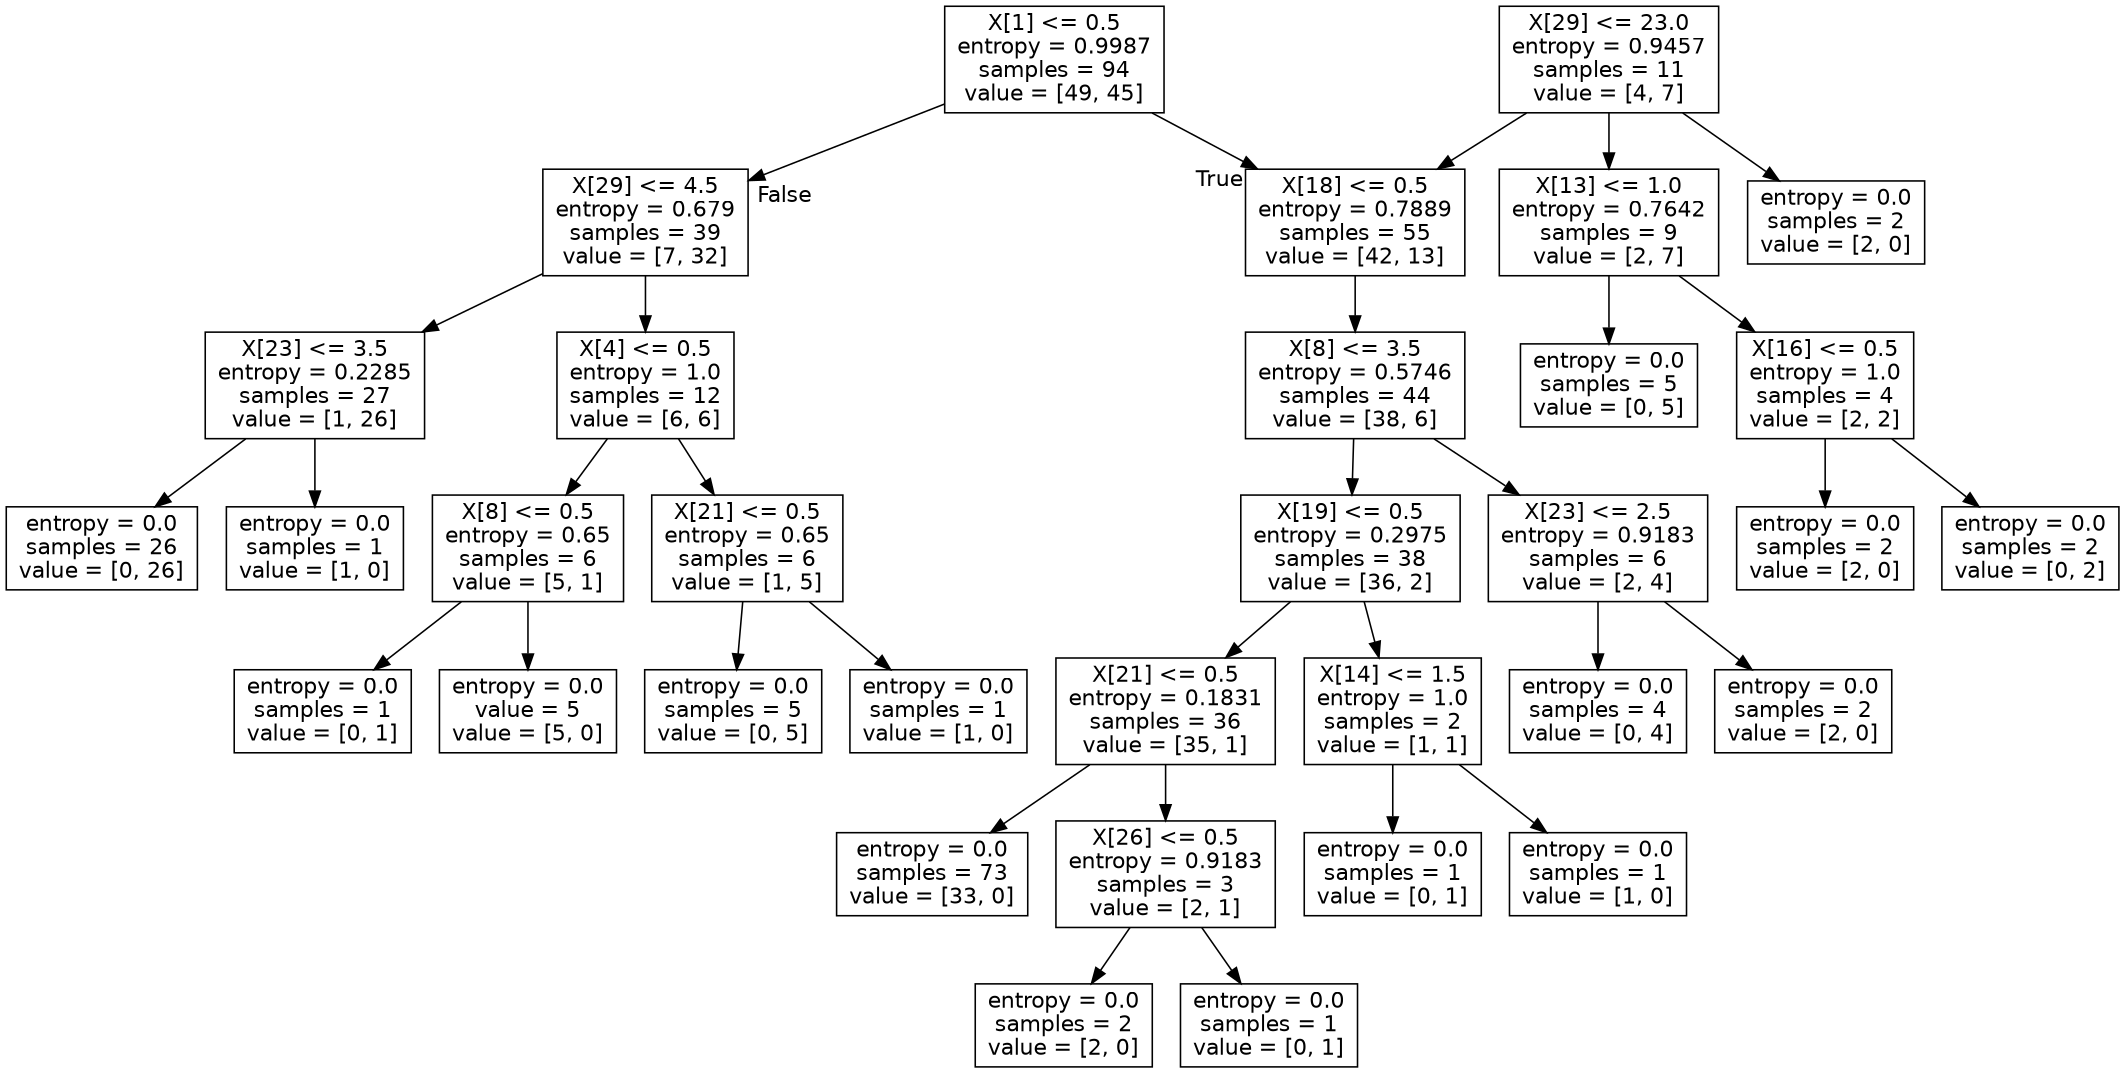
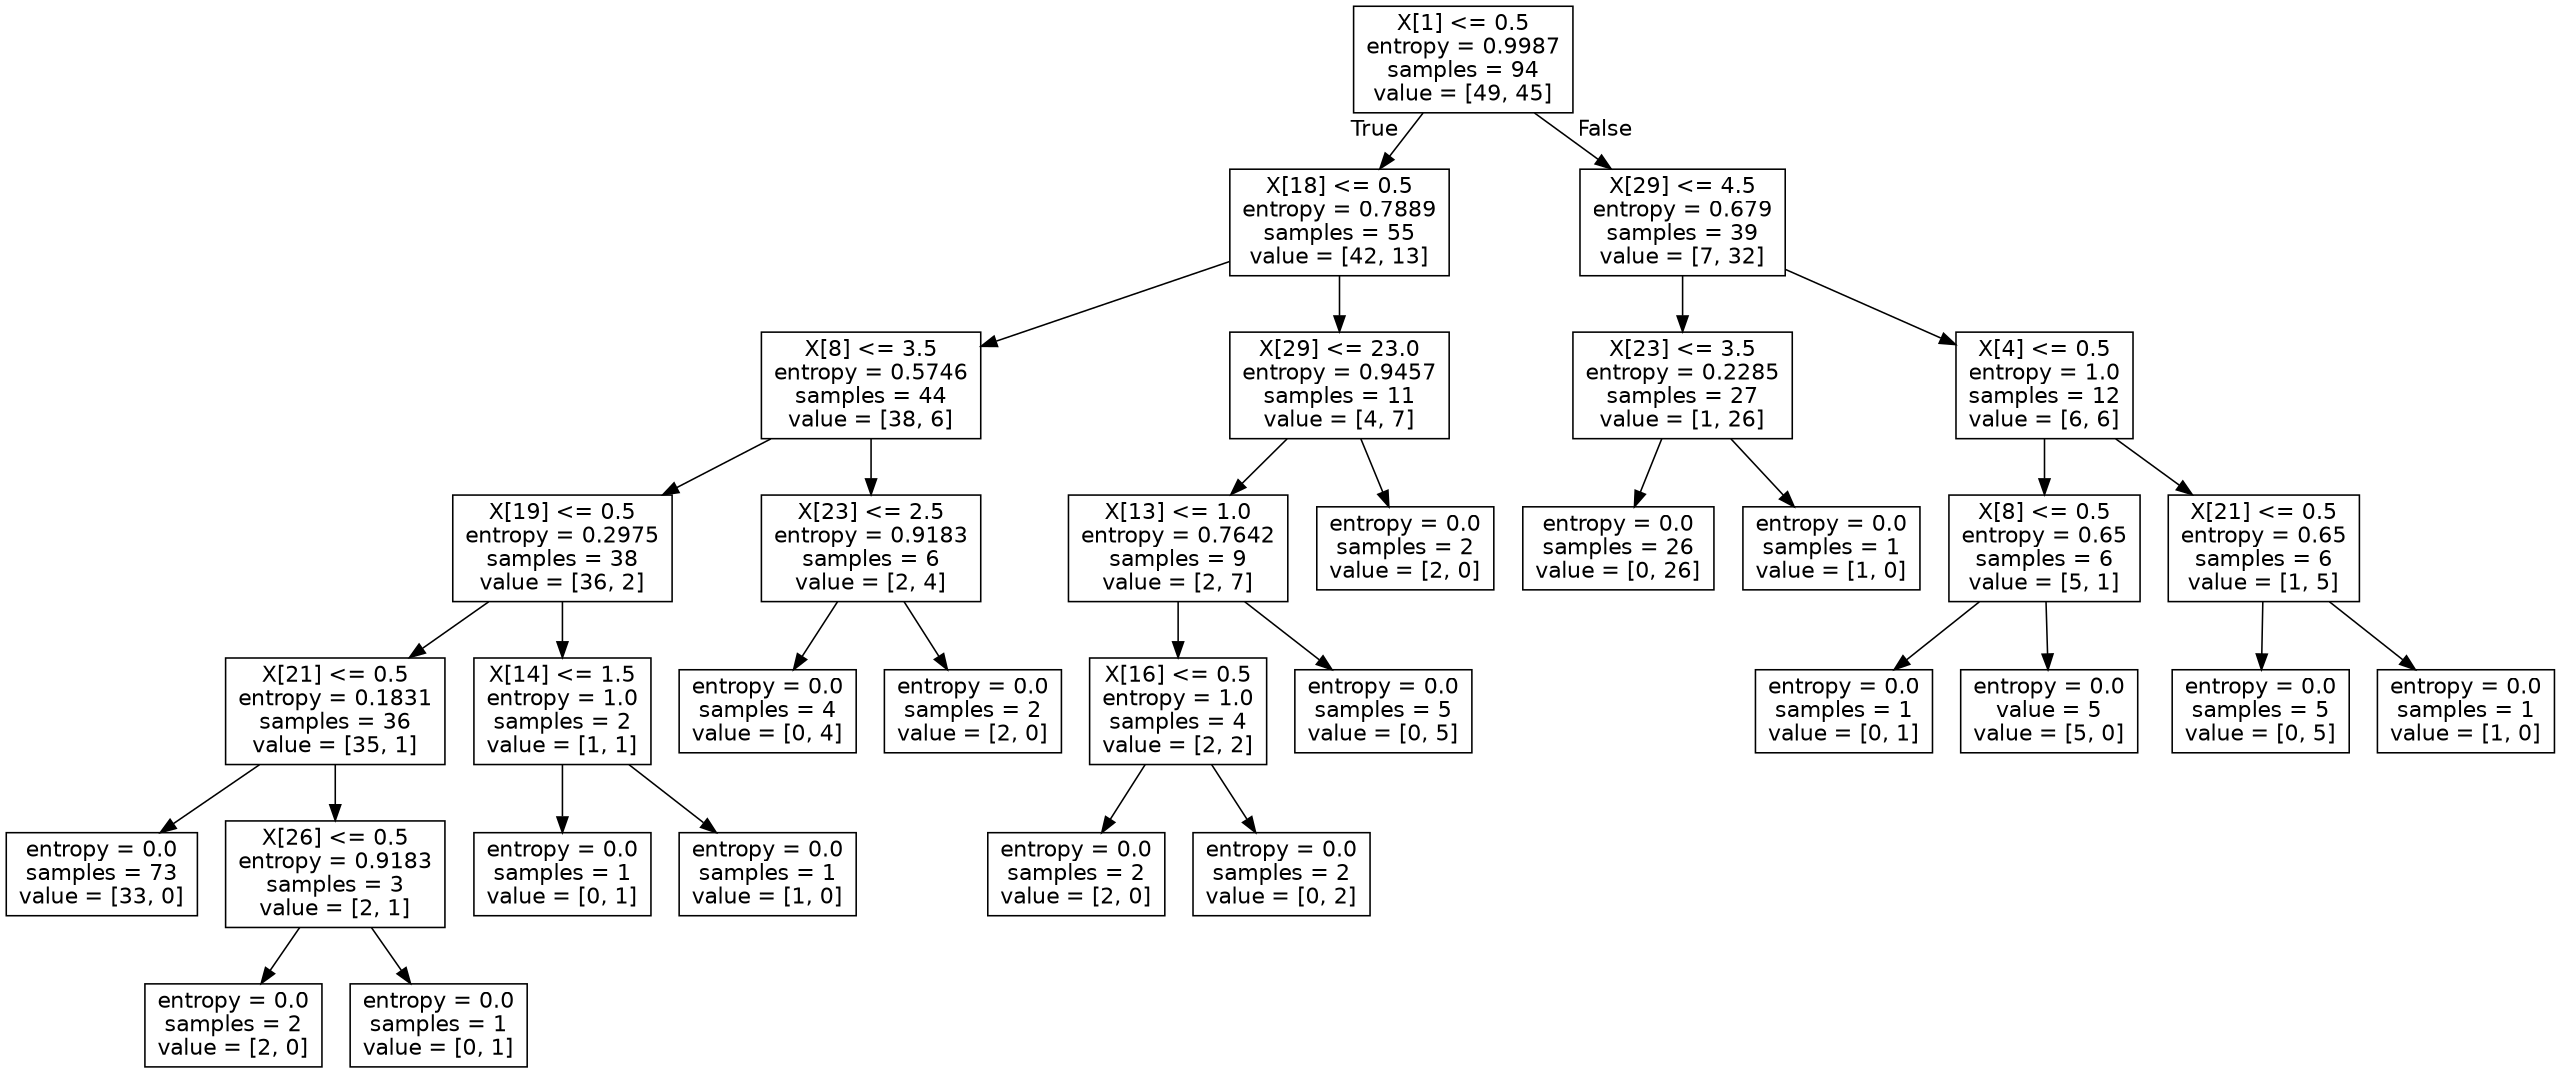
(1489, 137) -> (1340, 296)
